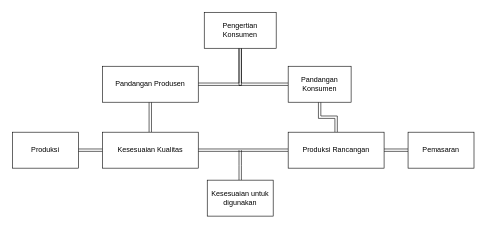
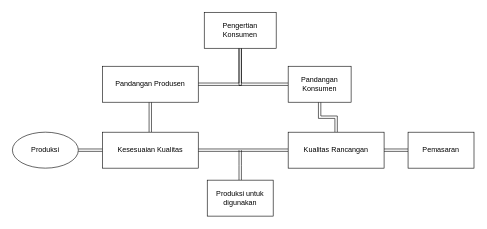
(45, 150) -> (45, 150)
(336, 150) -> (336, 150)
(240, 198) -> (240, 198)
